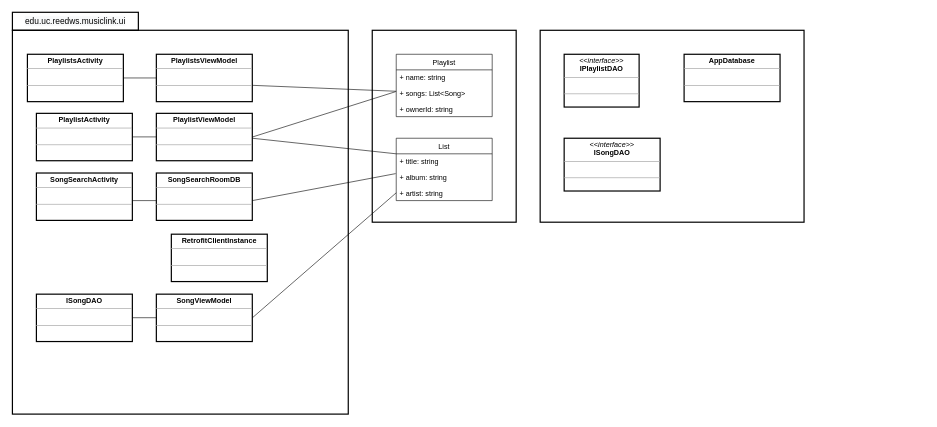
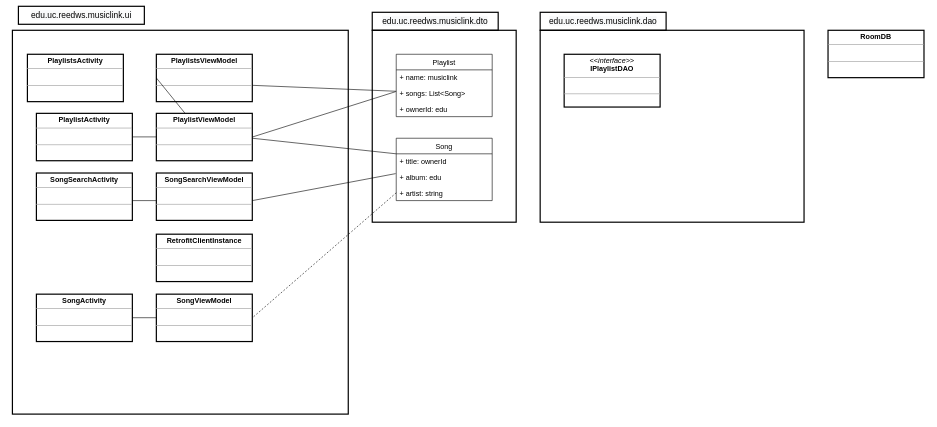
(75, 21) -> (81, 15)
none -> (435, 21)
none -> (603, 21)
none -> (876, 54)
(140, 78) -> (170, 95)
(424, 78) -> (428, 78)
(732, 78) -> none
(602, 81) -> (612, 81)
(430, 109) -> (425, 109)
(444, 146) -> (444, 146)
(424, 162) -> (427, 162)
(612, 165) -> none
(189, 177) -> (193, 177)
(425, 178) -> (420, 178)
(325, 255) -> (325, 255)
(219, 258) -> (204, 258)
(52, 299) -> (59, 299)
